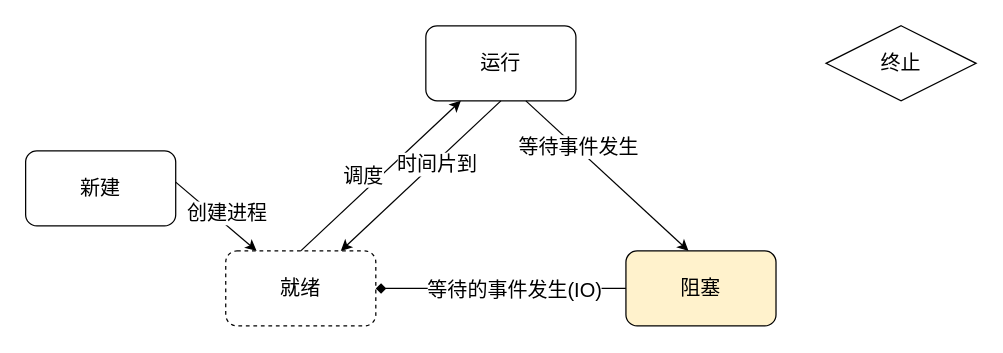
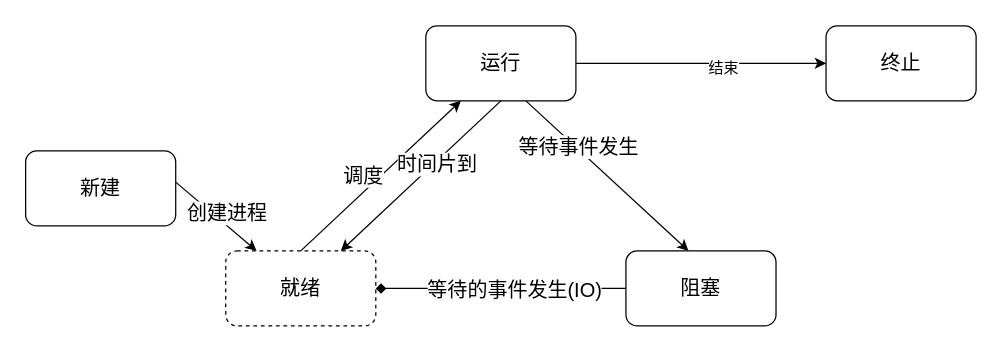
none -> (697, 63)
(901, 63) -> (901, 63)
(701, 288) -> (701, 288)
